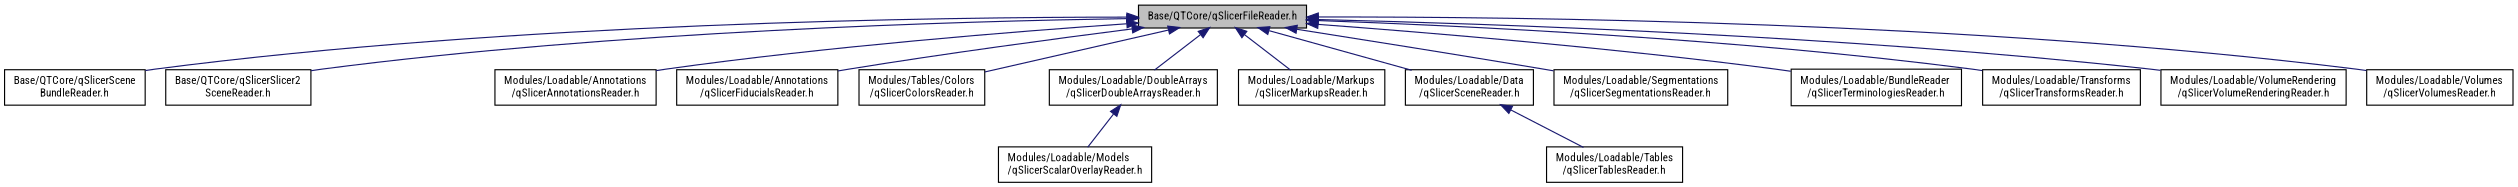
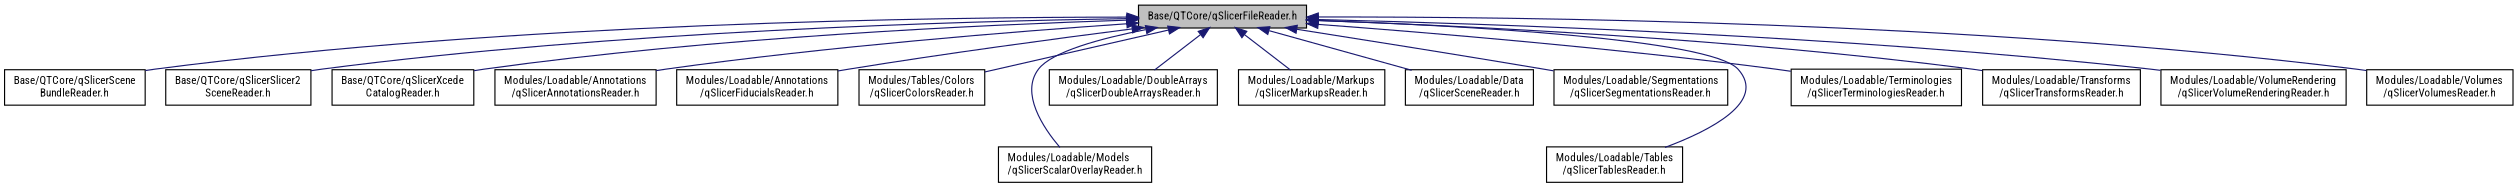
none -> (403, 87)
(1876, 87) -> (1876, 87)
(1547, 129) -> (1661, 46)
(1101, 131) -> (1041, 66)
